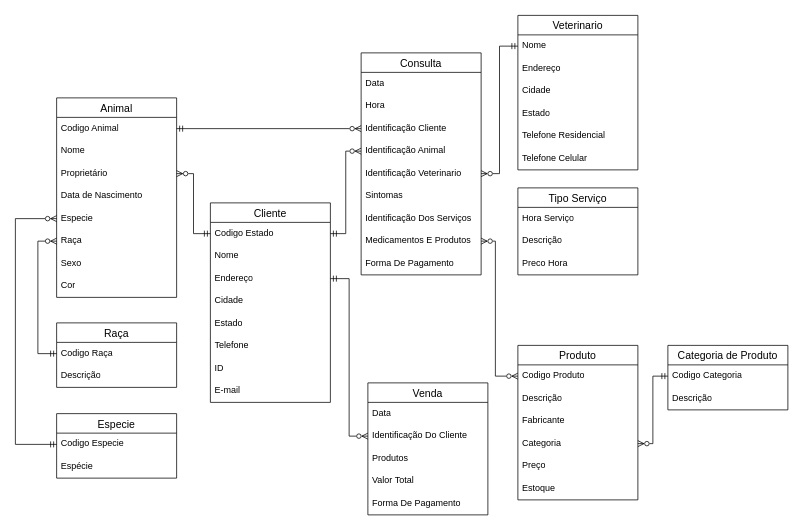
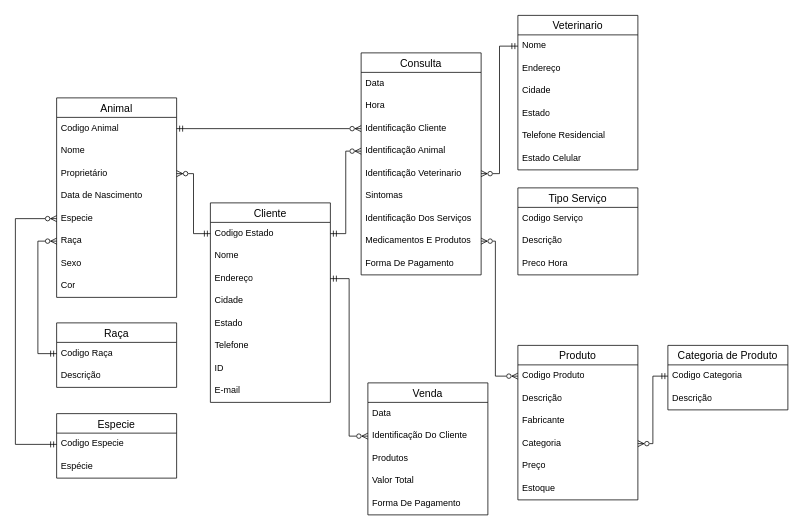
(558, 158) -> (554, 158)
(550, 218) -> (554, 218)
